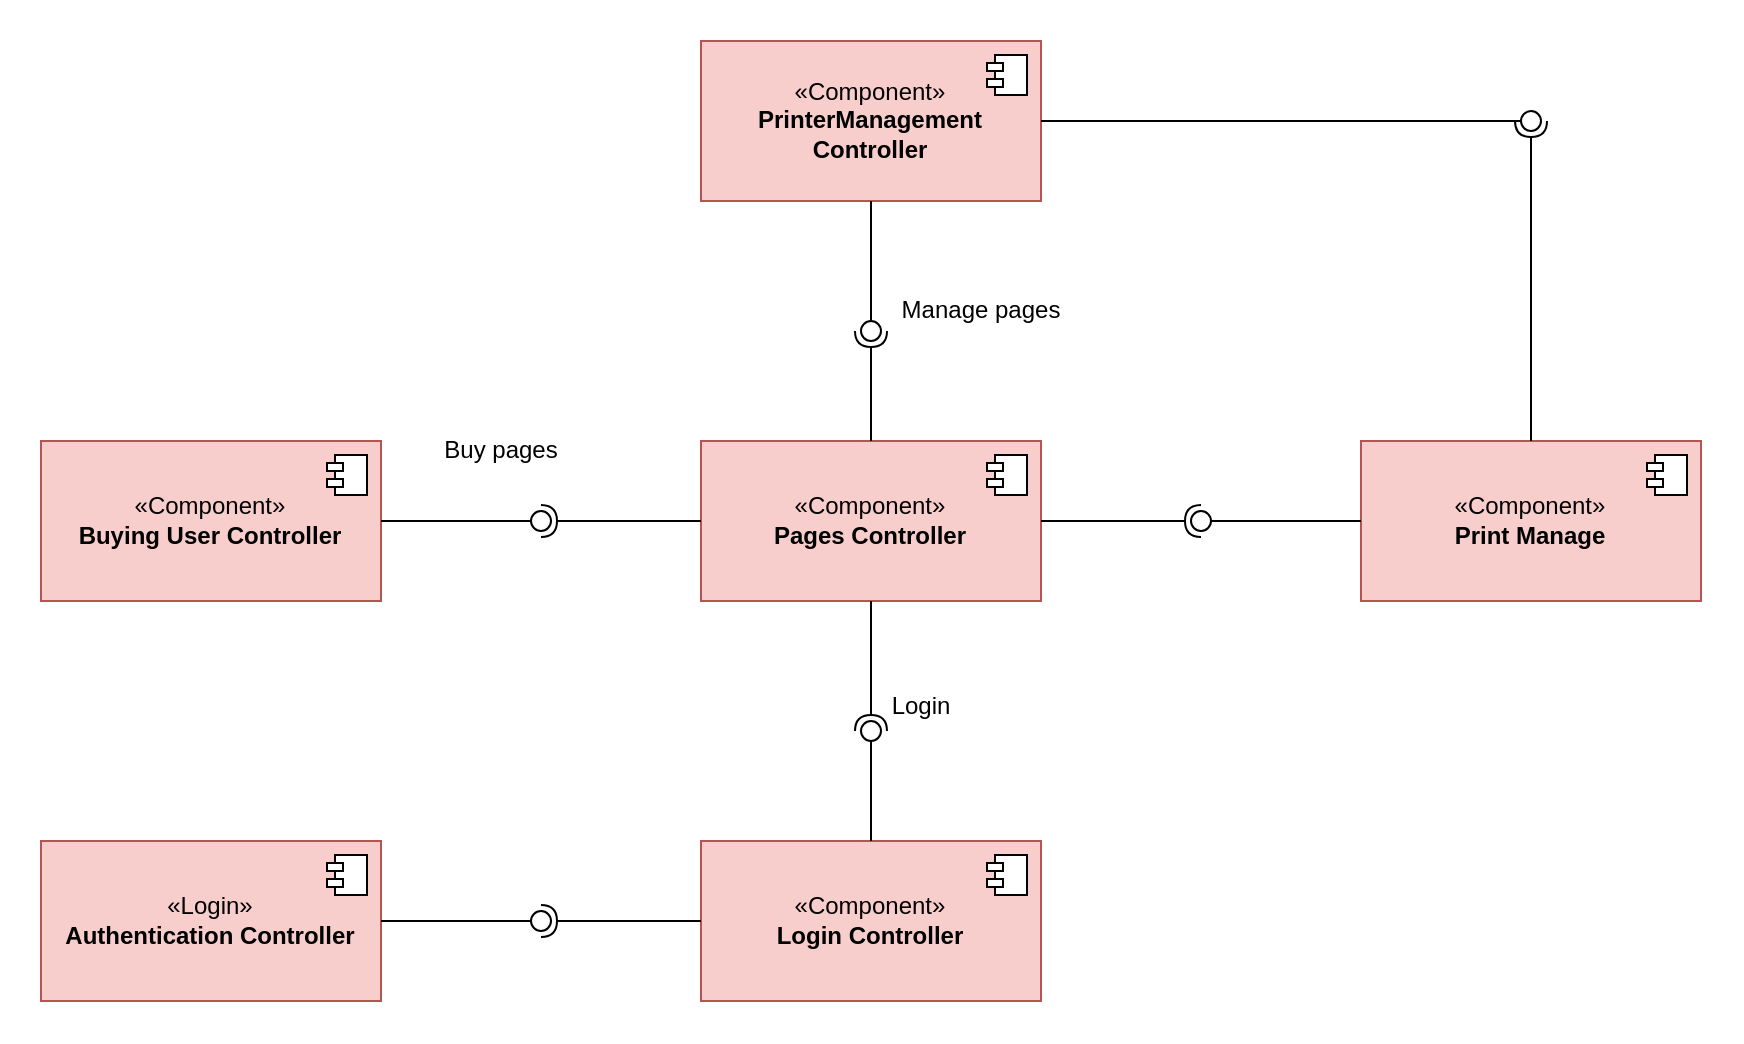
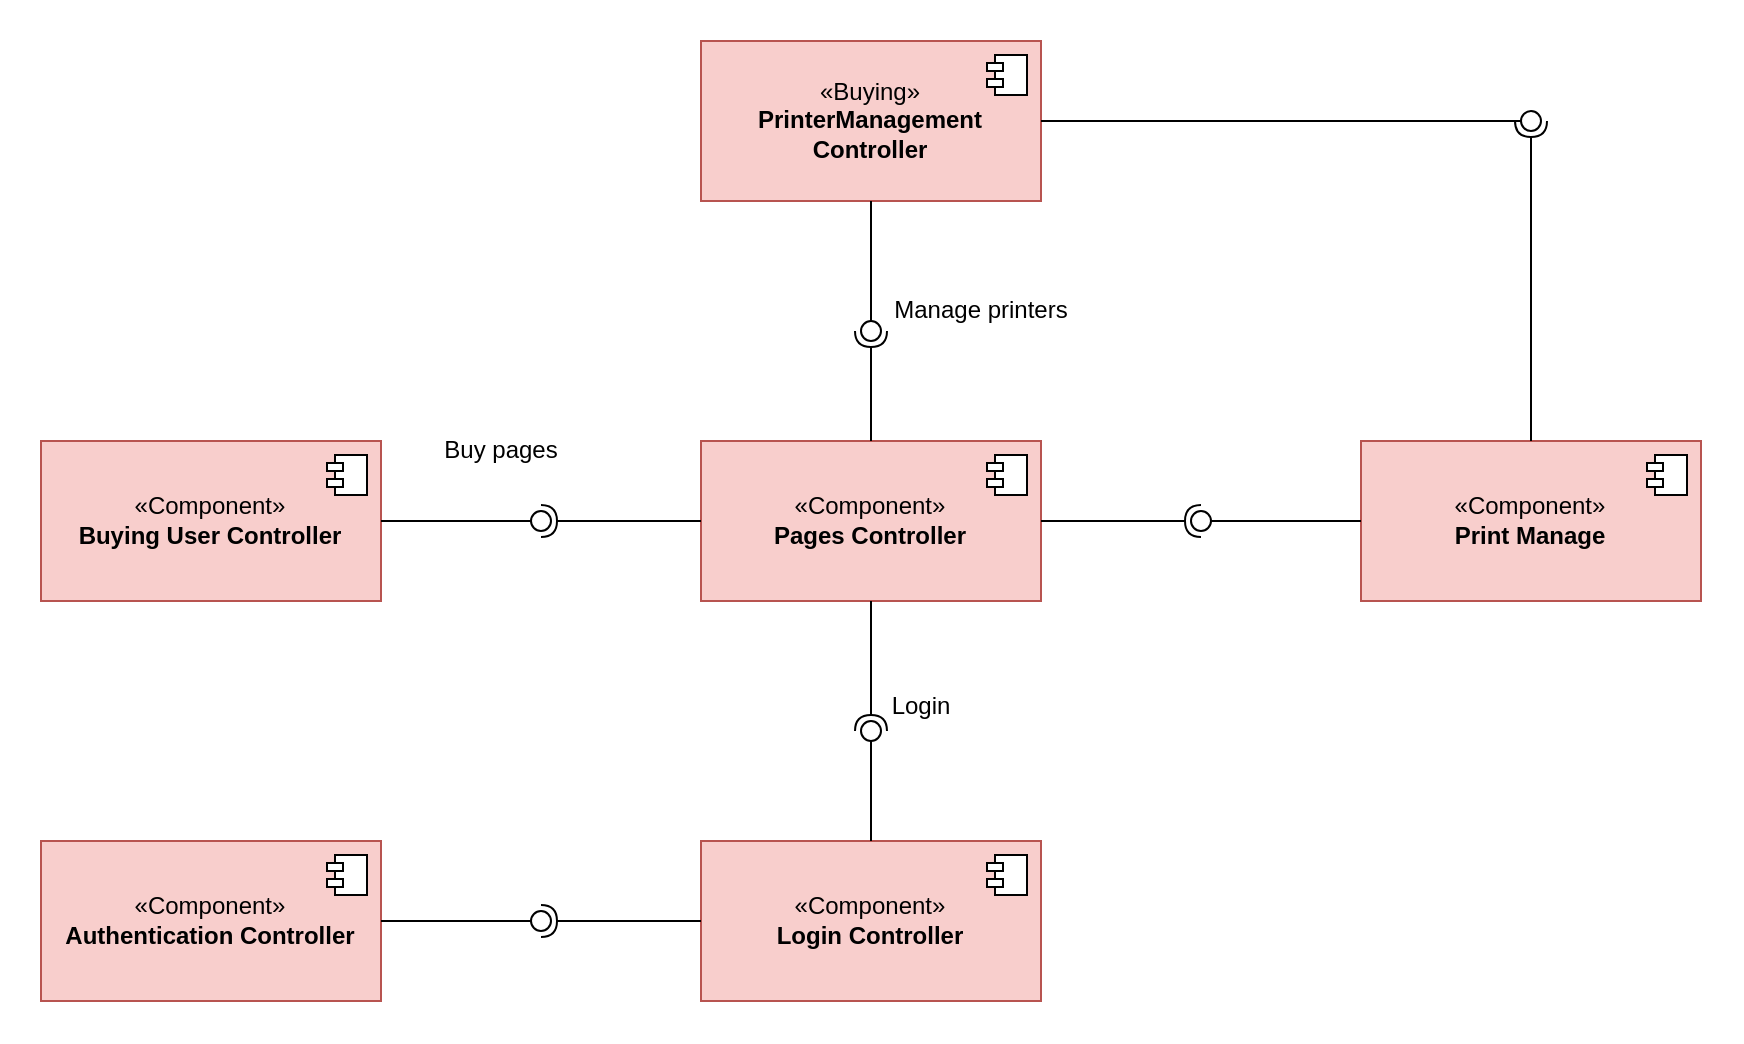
(871, 121) -> (871, 121)
(982, 311) -> (982, 311)
(211, 921) -> (211, 921)
